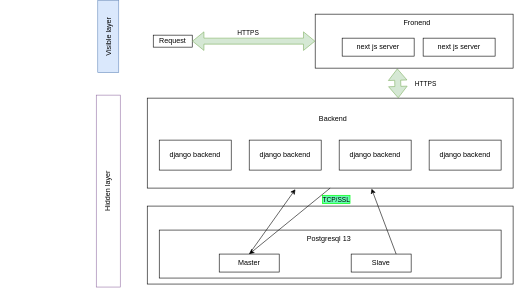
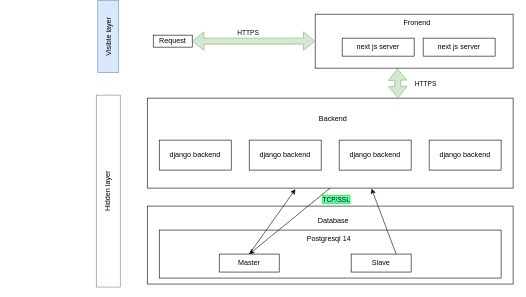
none -> (333, 221)
(329, 239) -> (329, 239)
